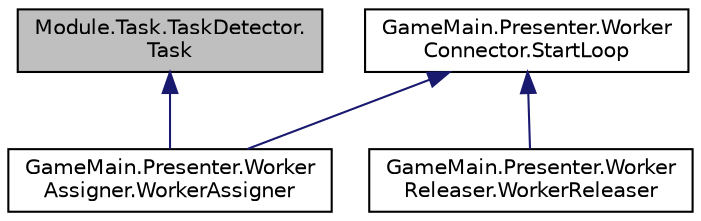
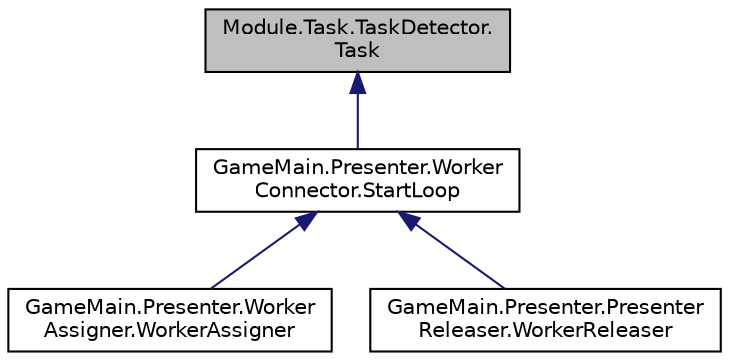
(170, 121) -> (358, 121)
(531, 180) -> (546, 320)
